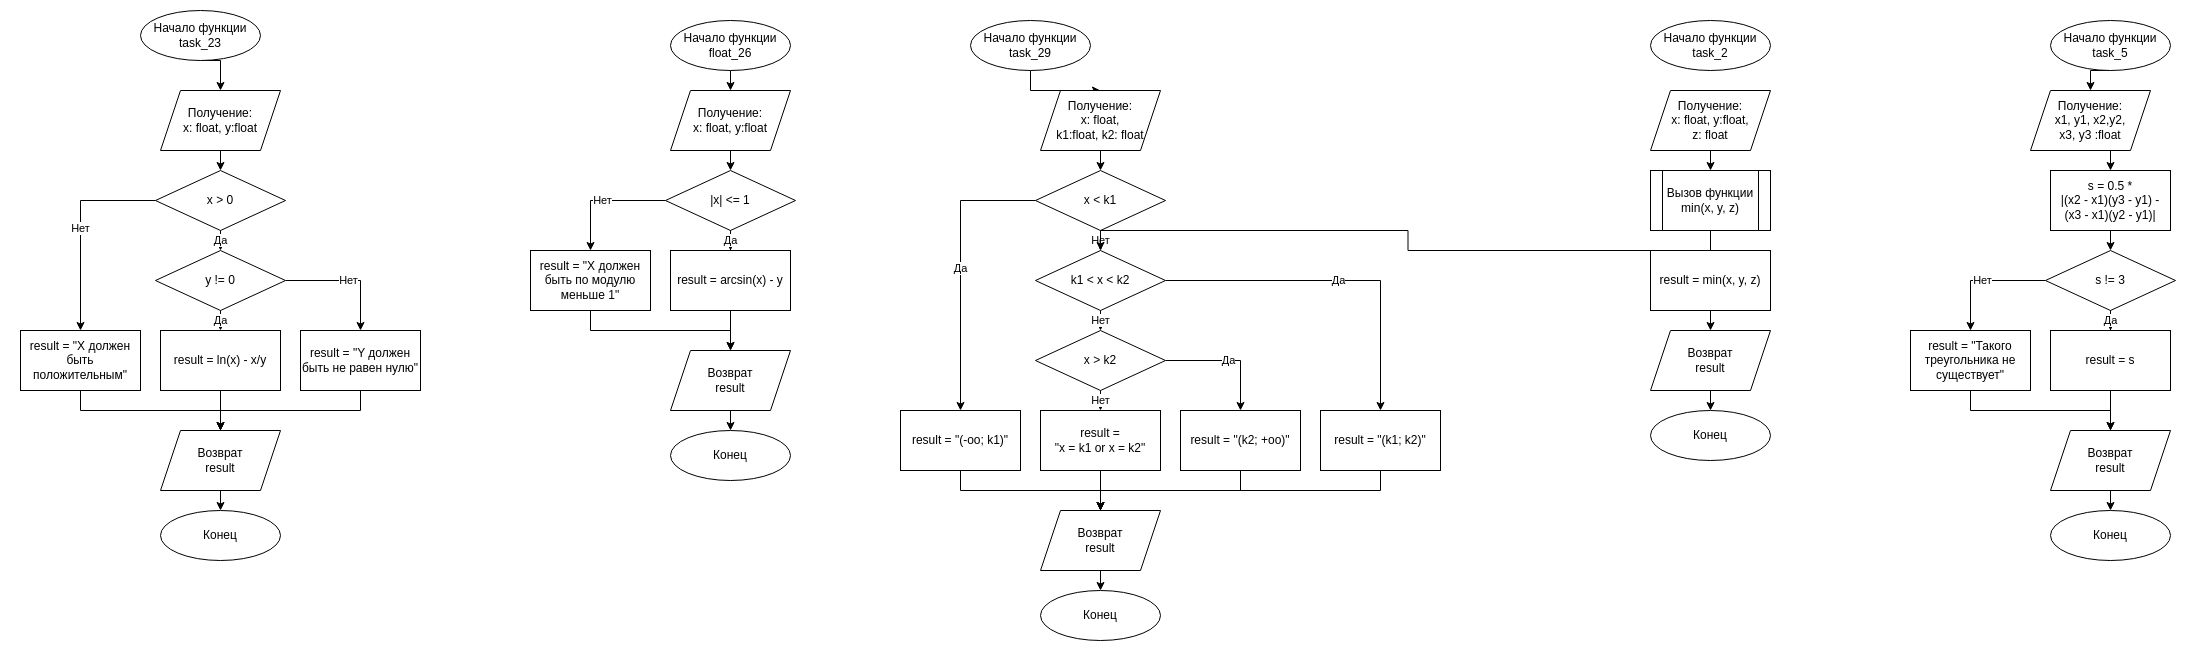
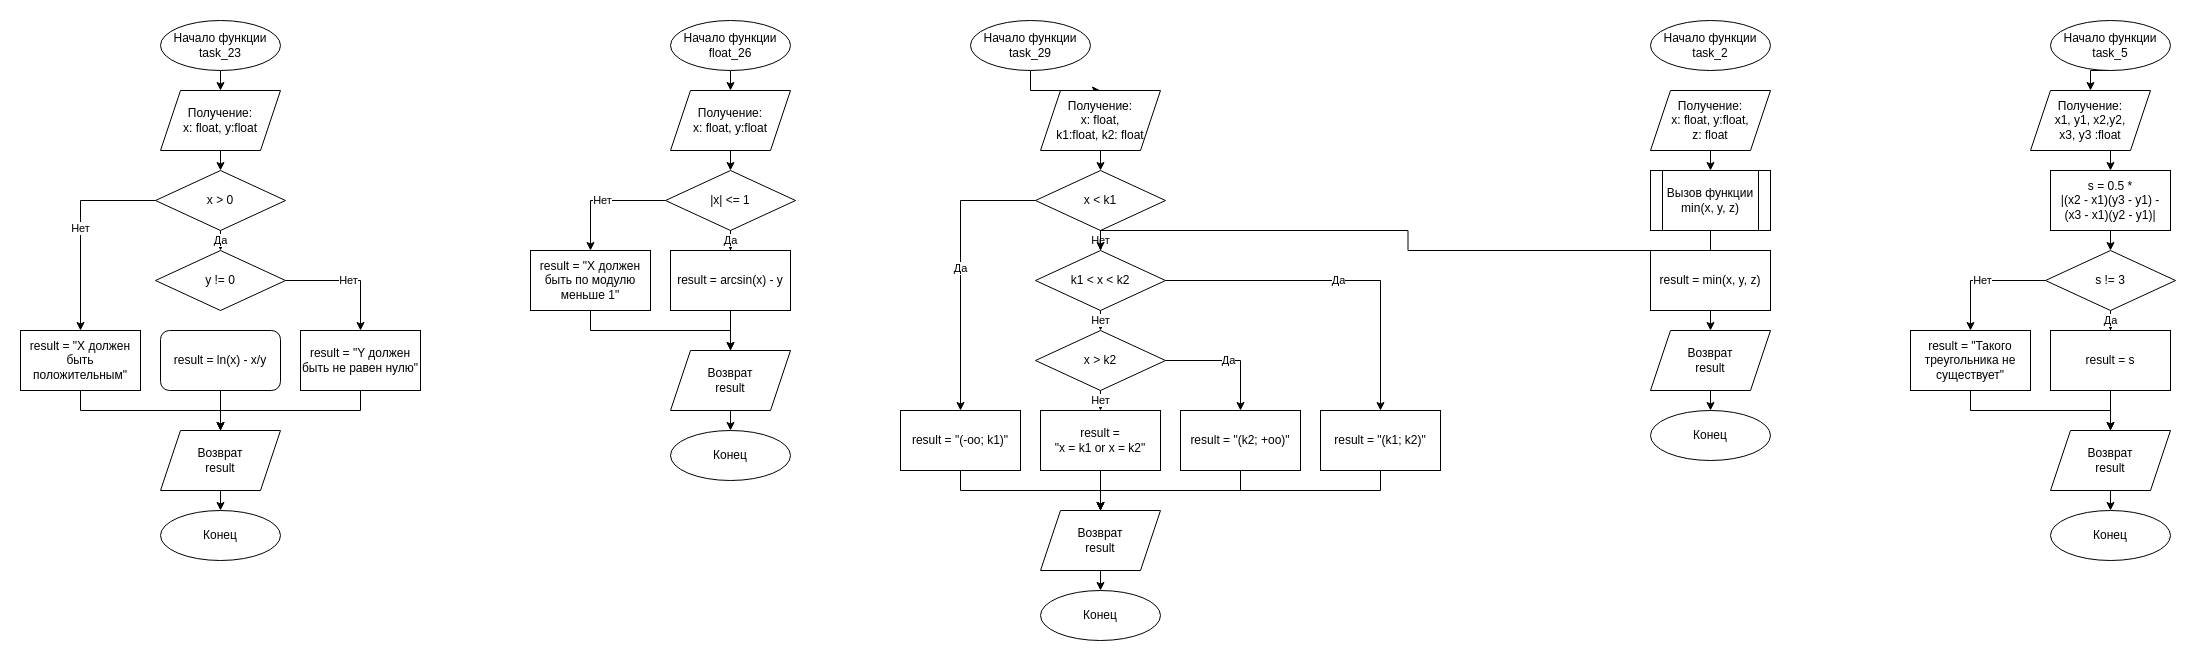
(201, 36) -> (221, 46)
(221, 317) -> none
(221, 361) -> (221, 361)
